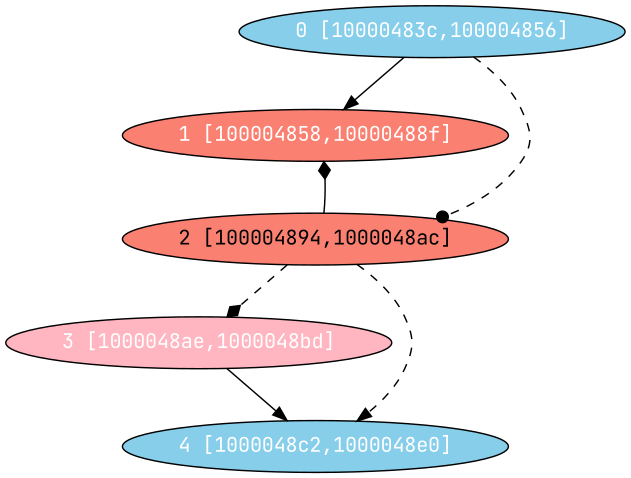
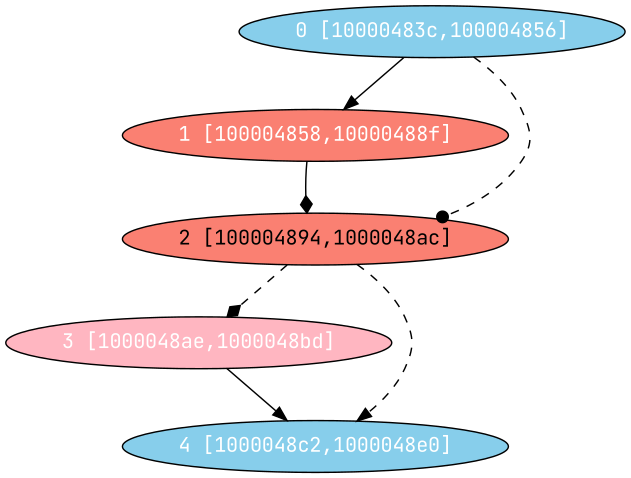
(325, 196) -> (306, 179)
